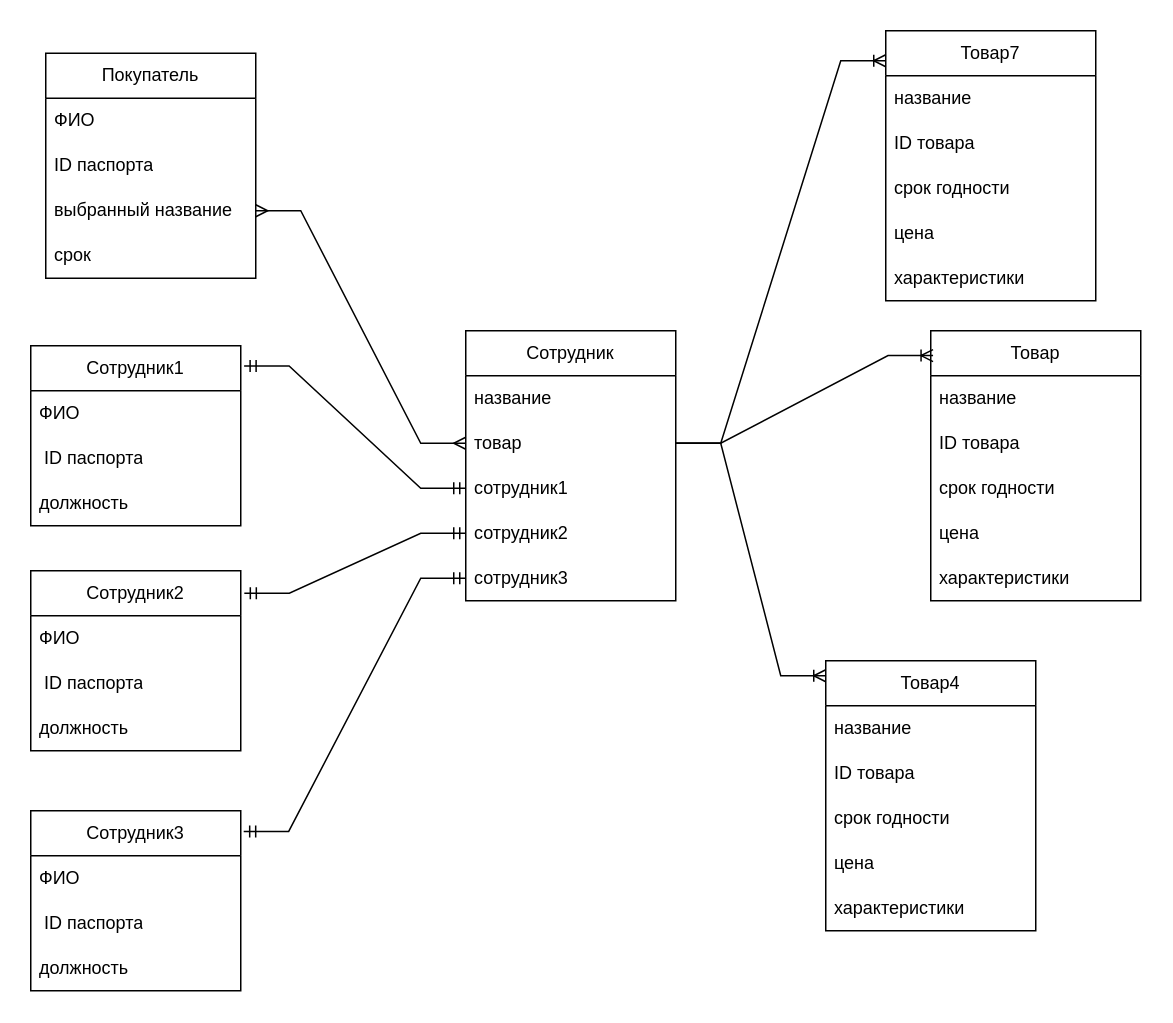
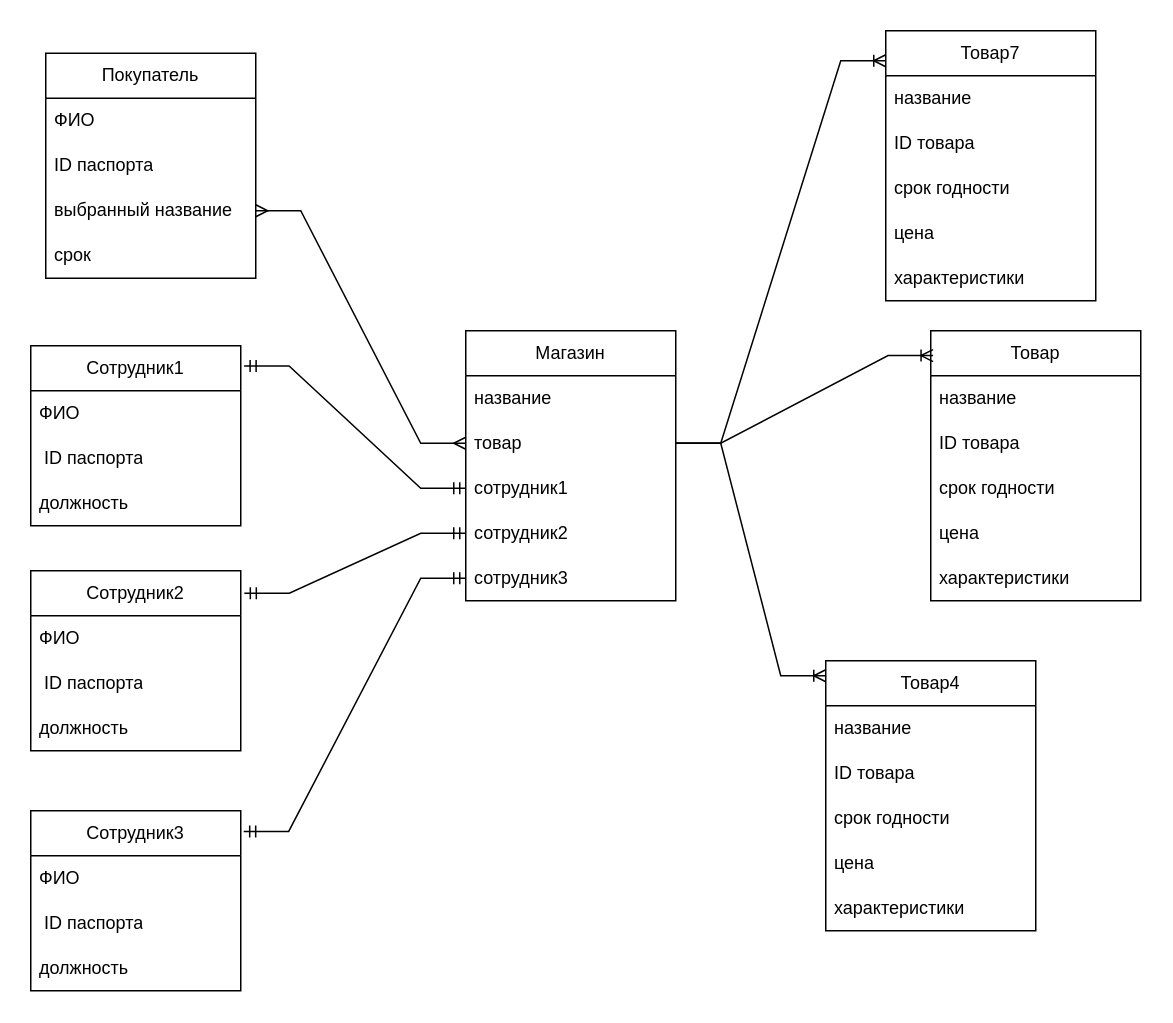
(571, 353) -> (571, 353)
